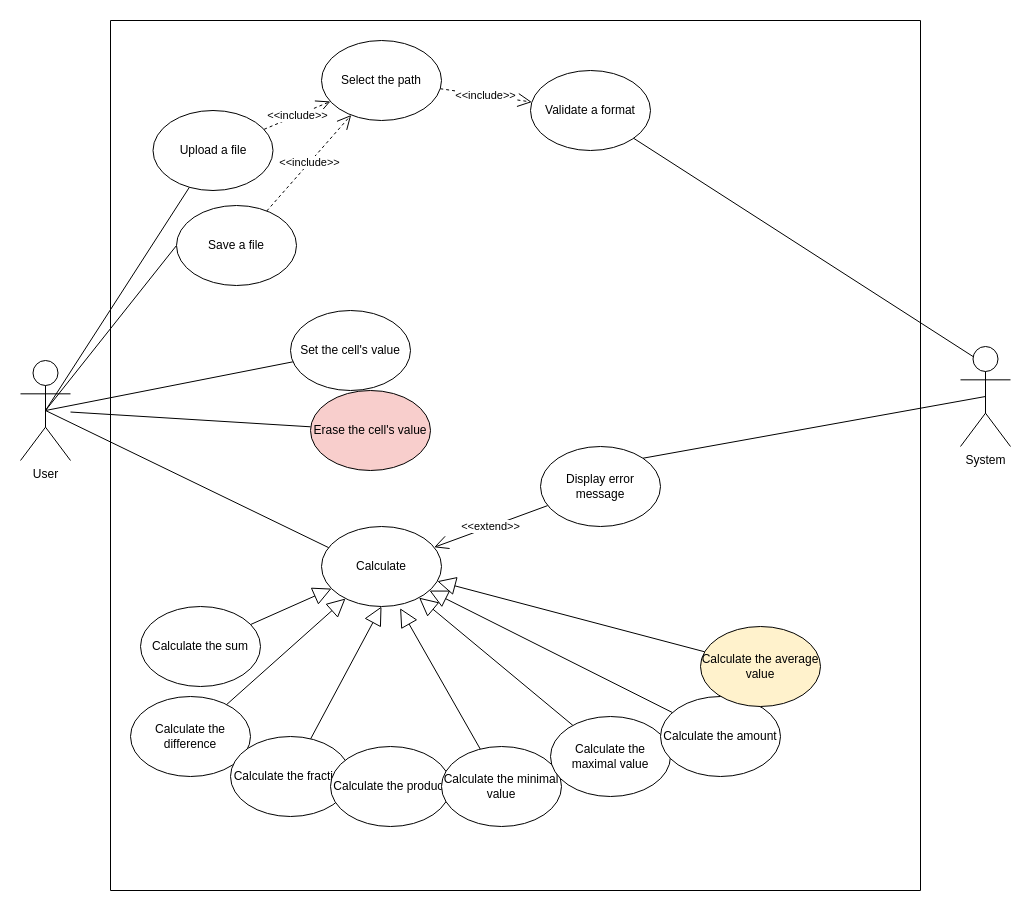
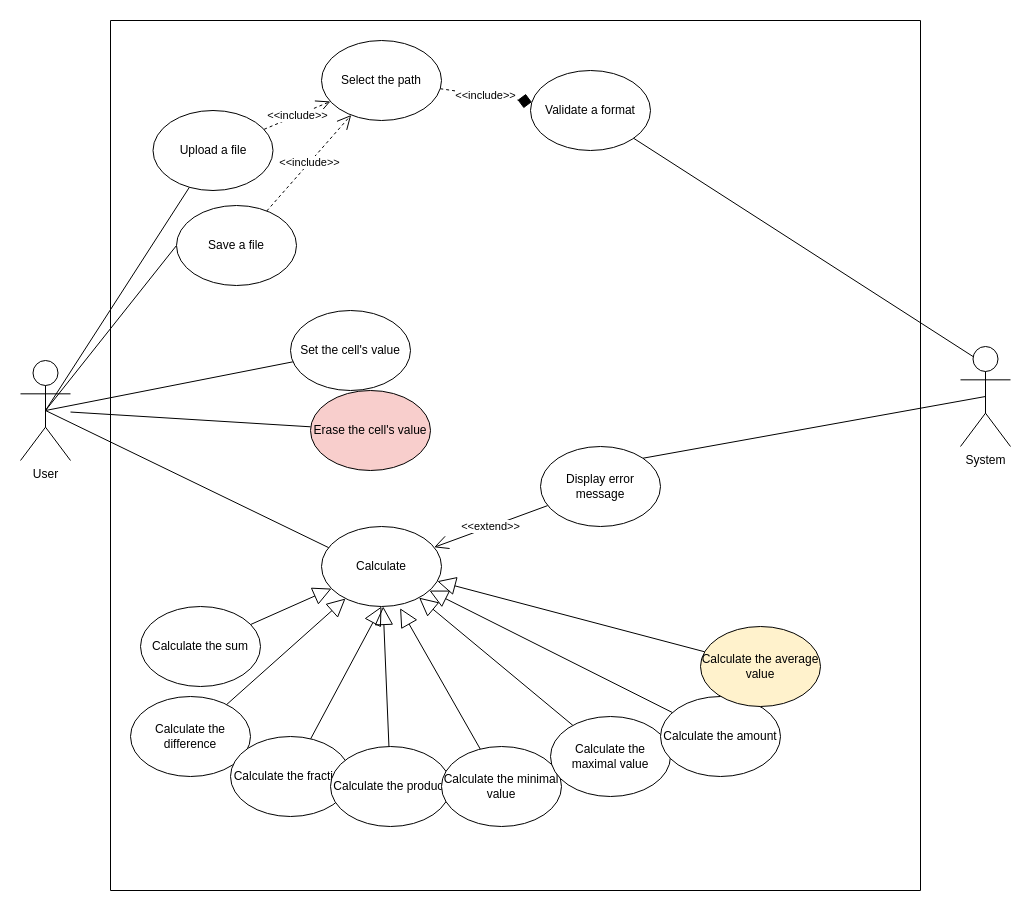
(523, 101) -> (517, 100)
none -> (386, 686)
